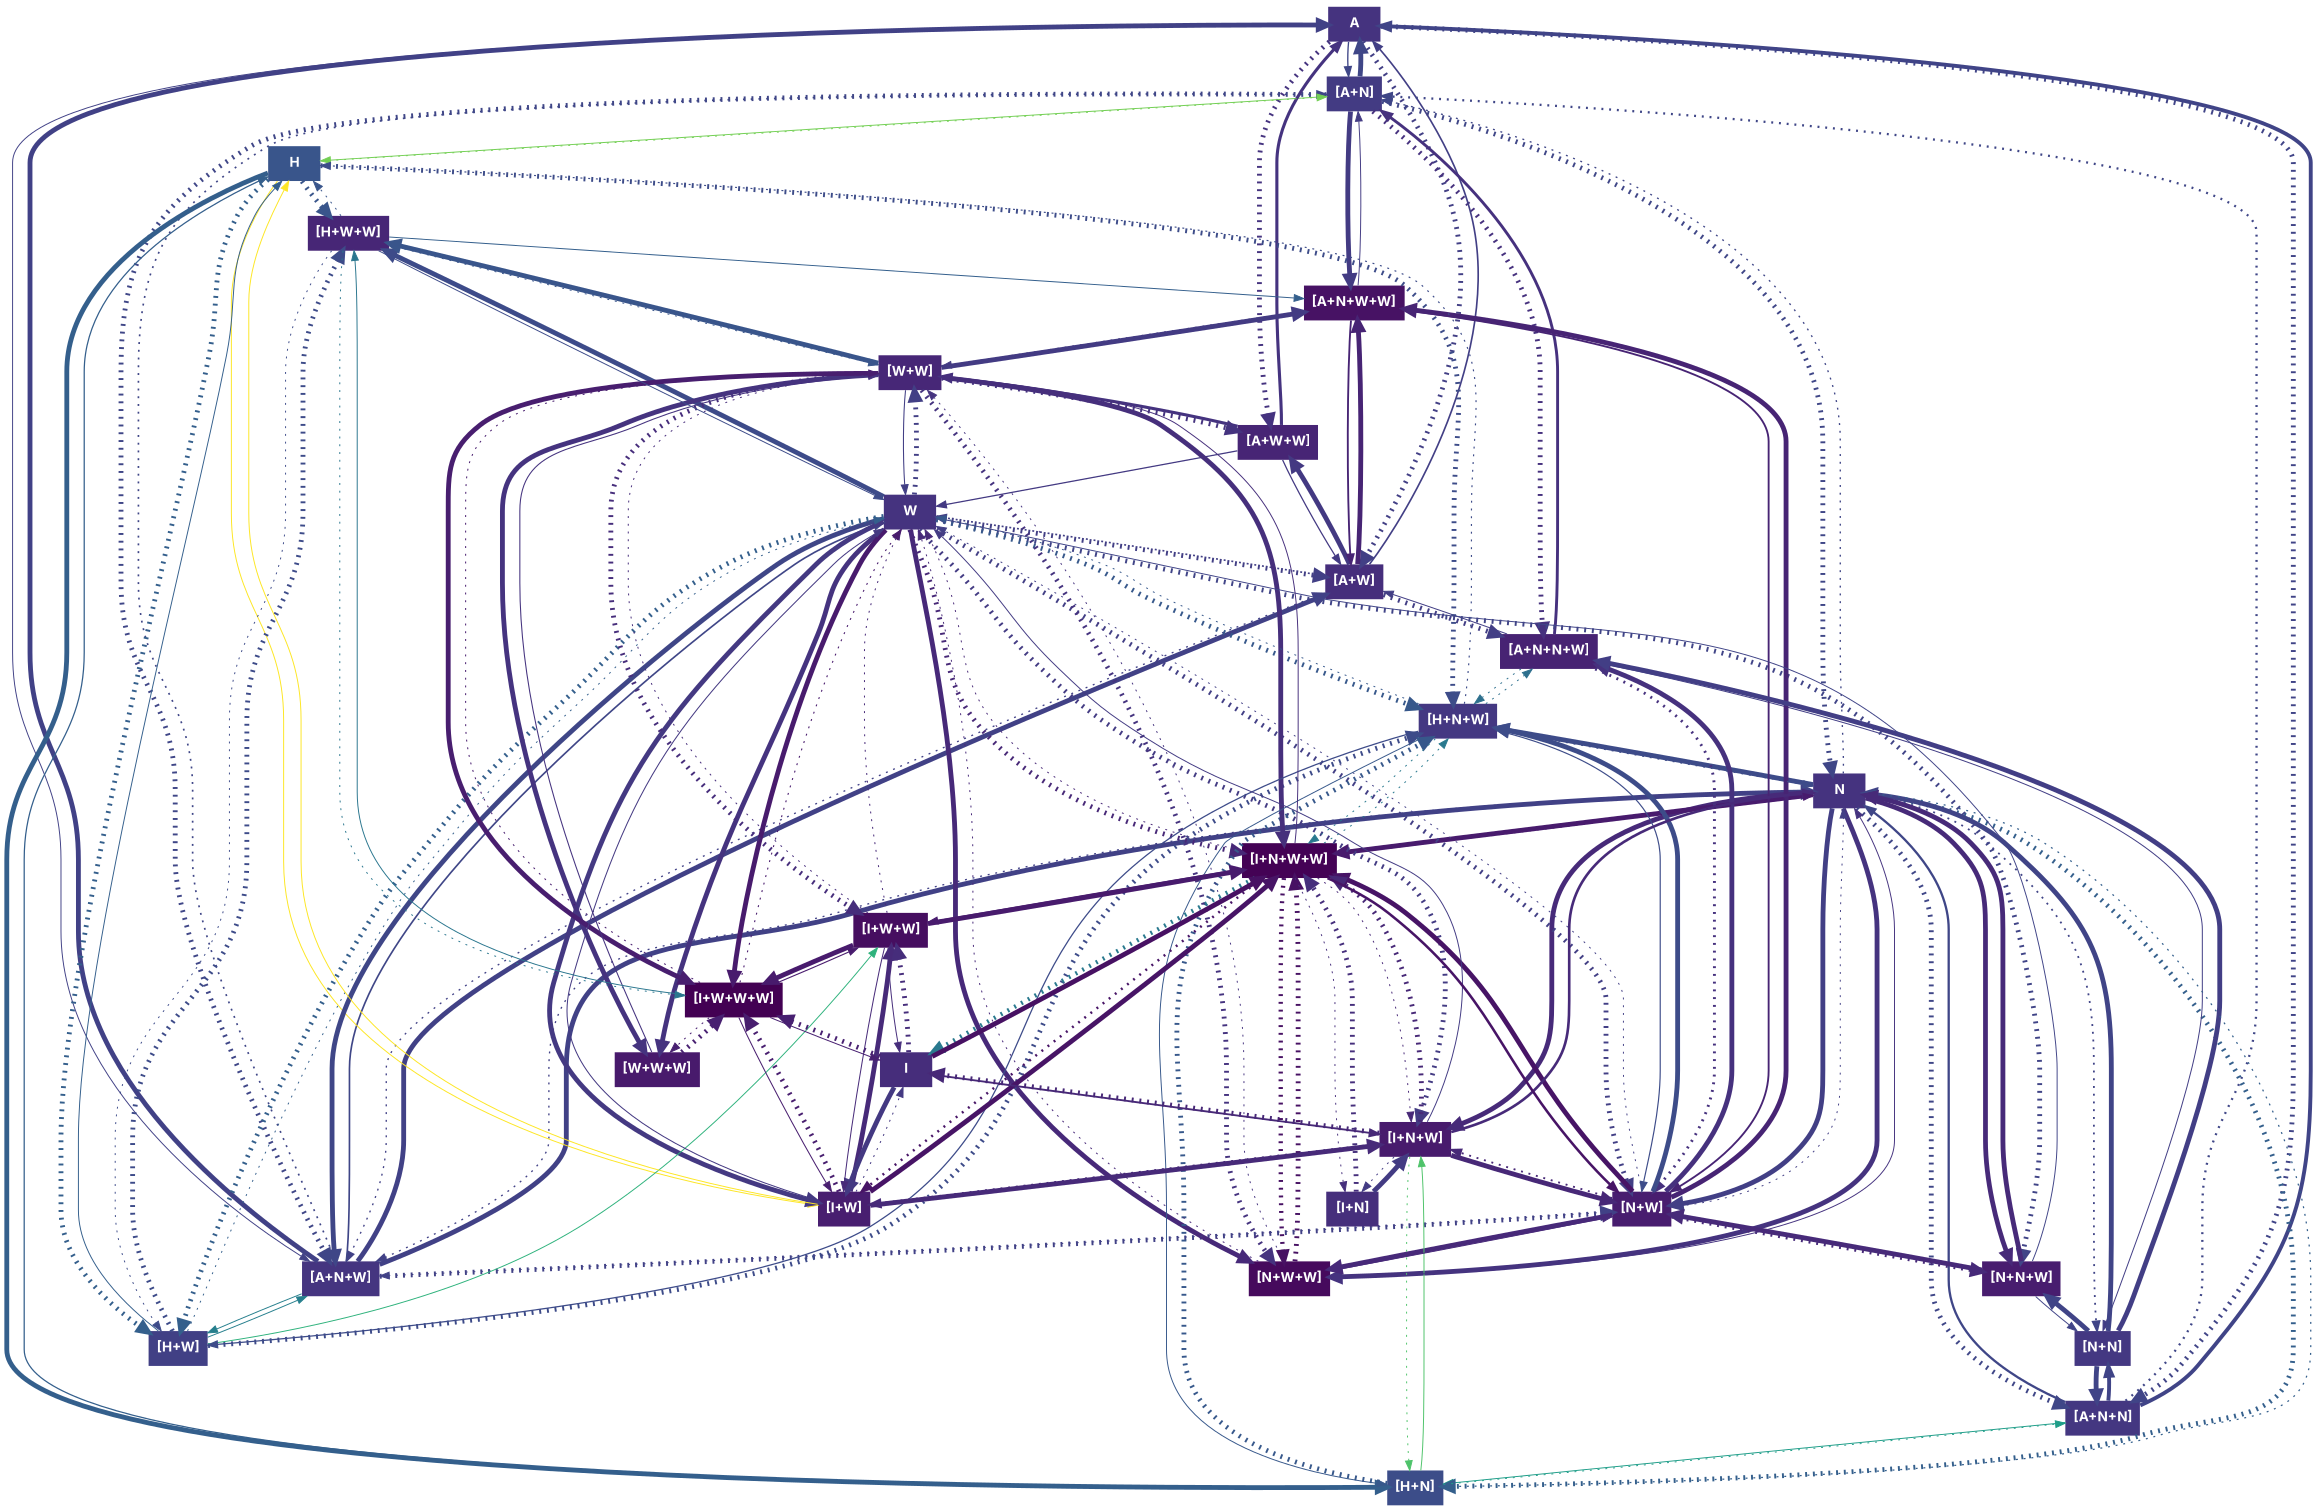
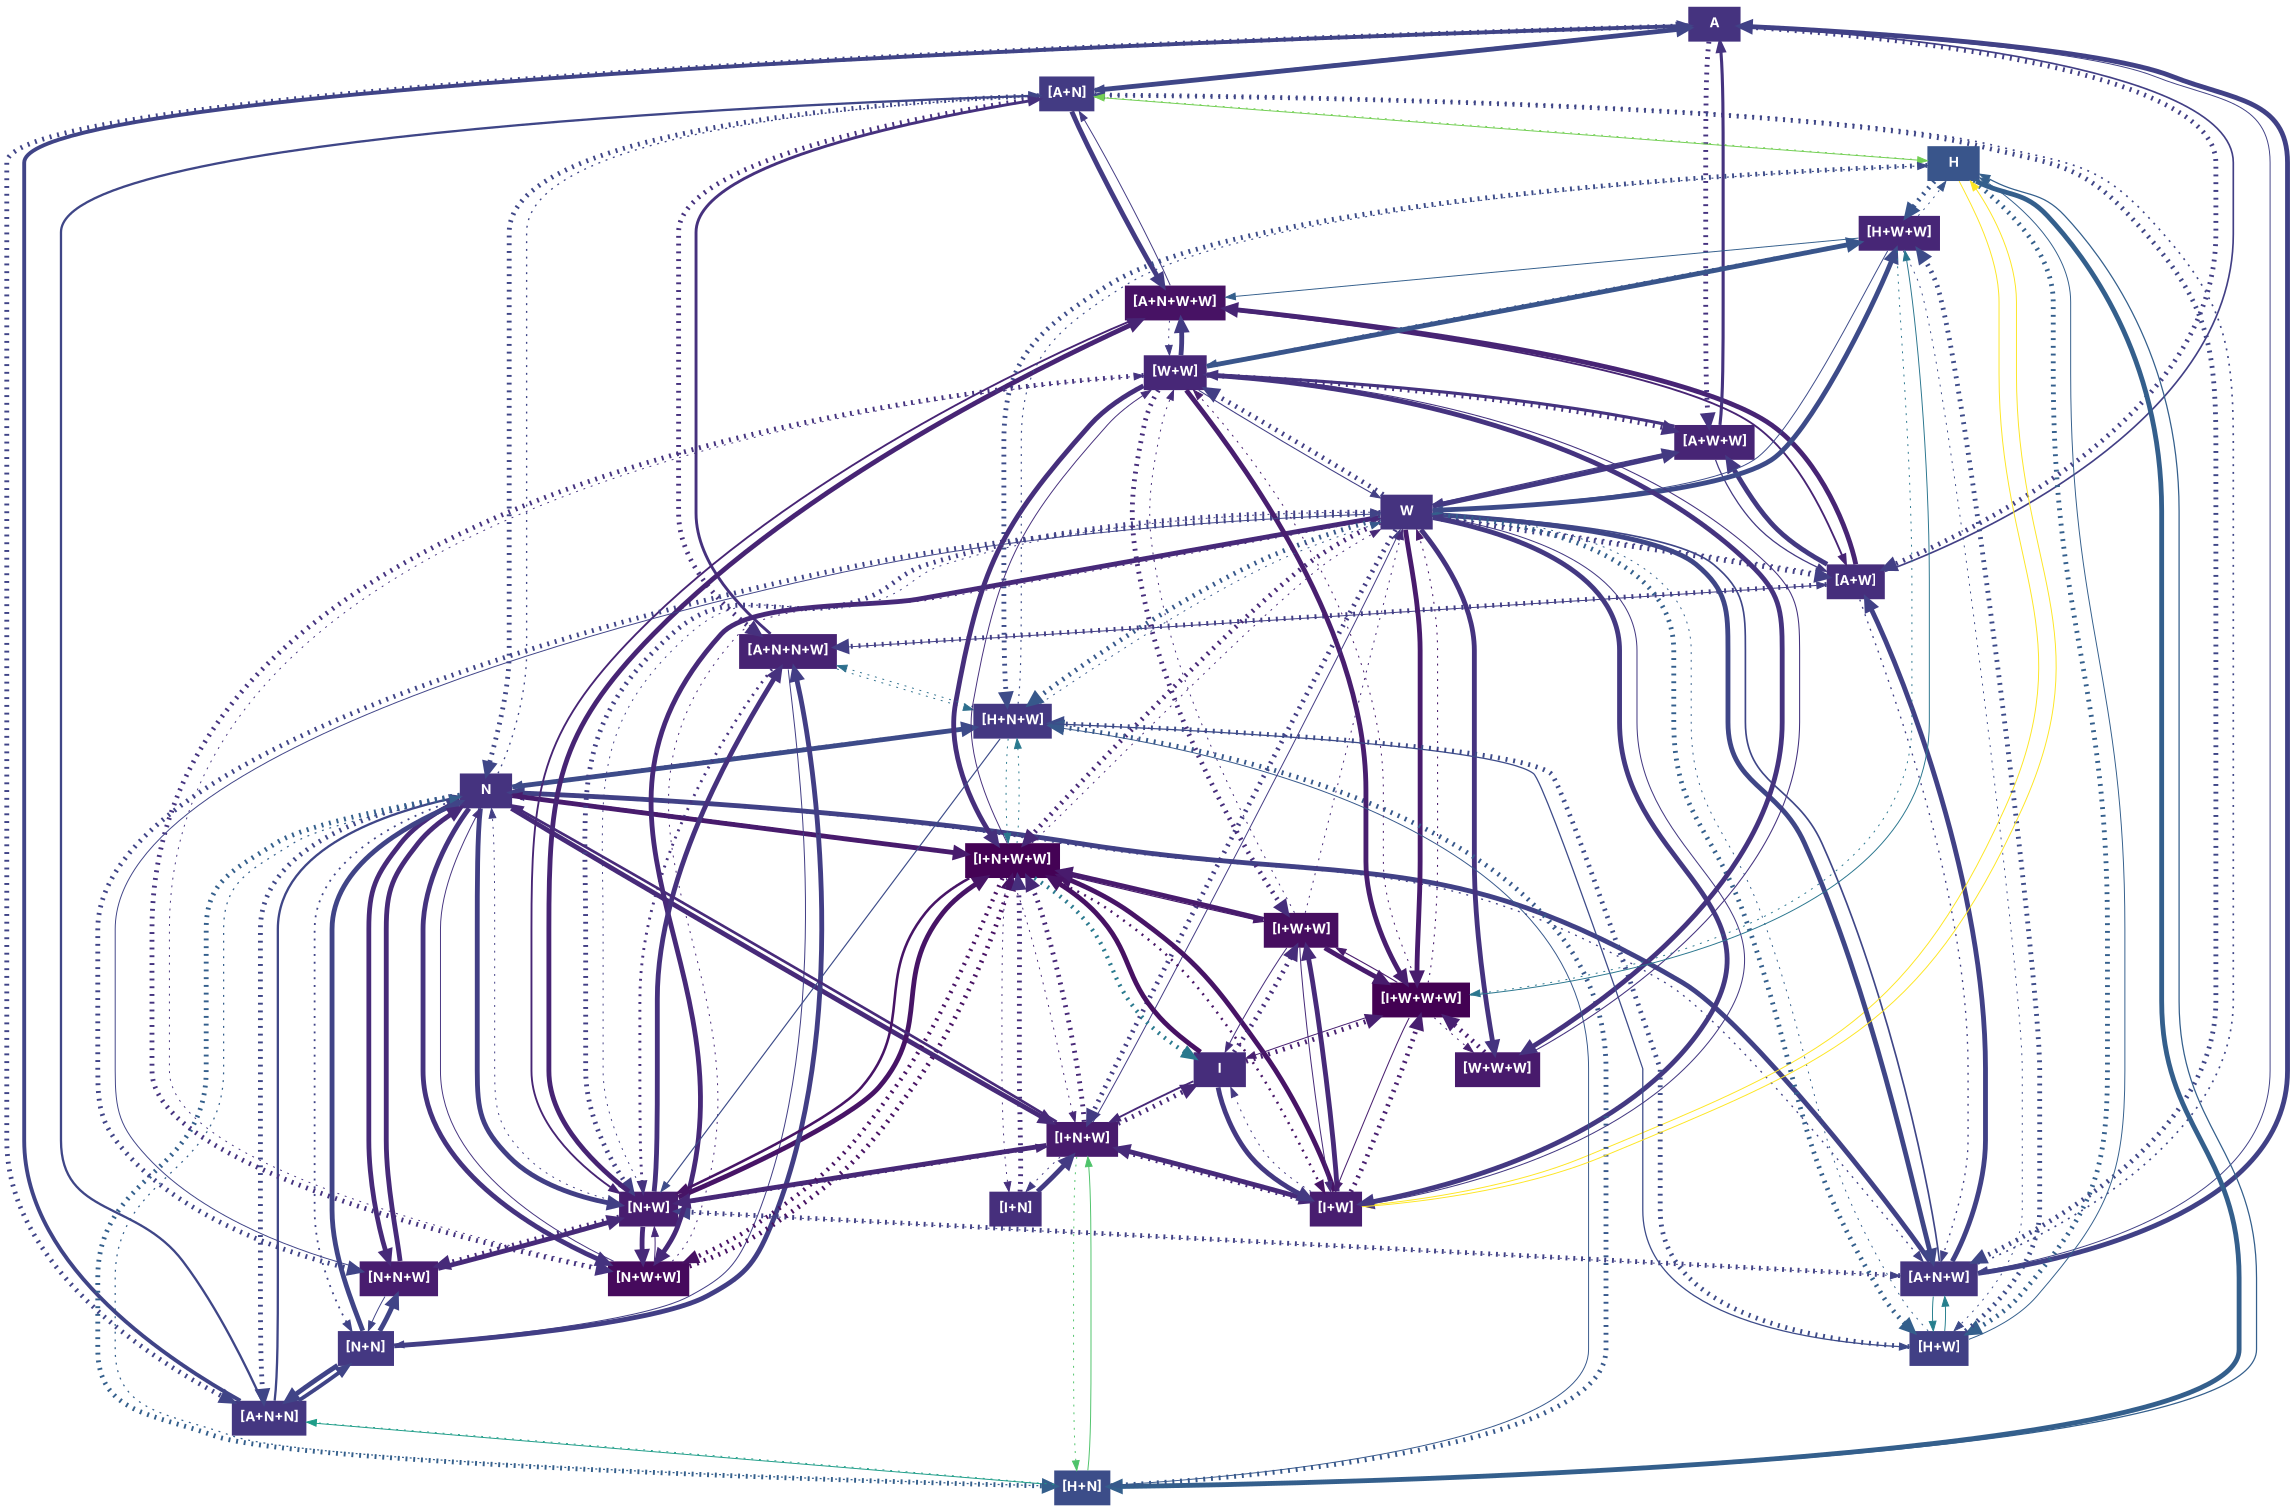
(2257, 391) -> (61, 361)
none -> (1549, 481)
(1678, 912) -> none
(583, 1225) -> none
